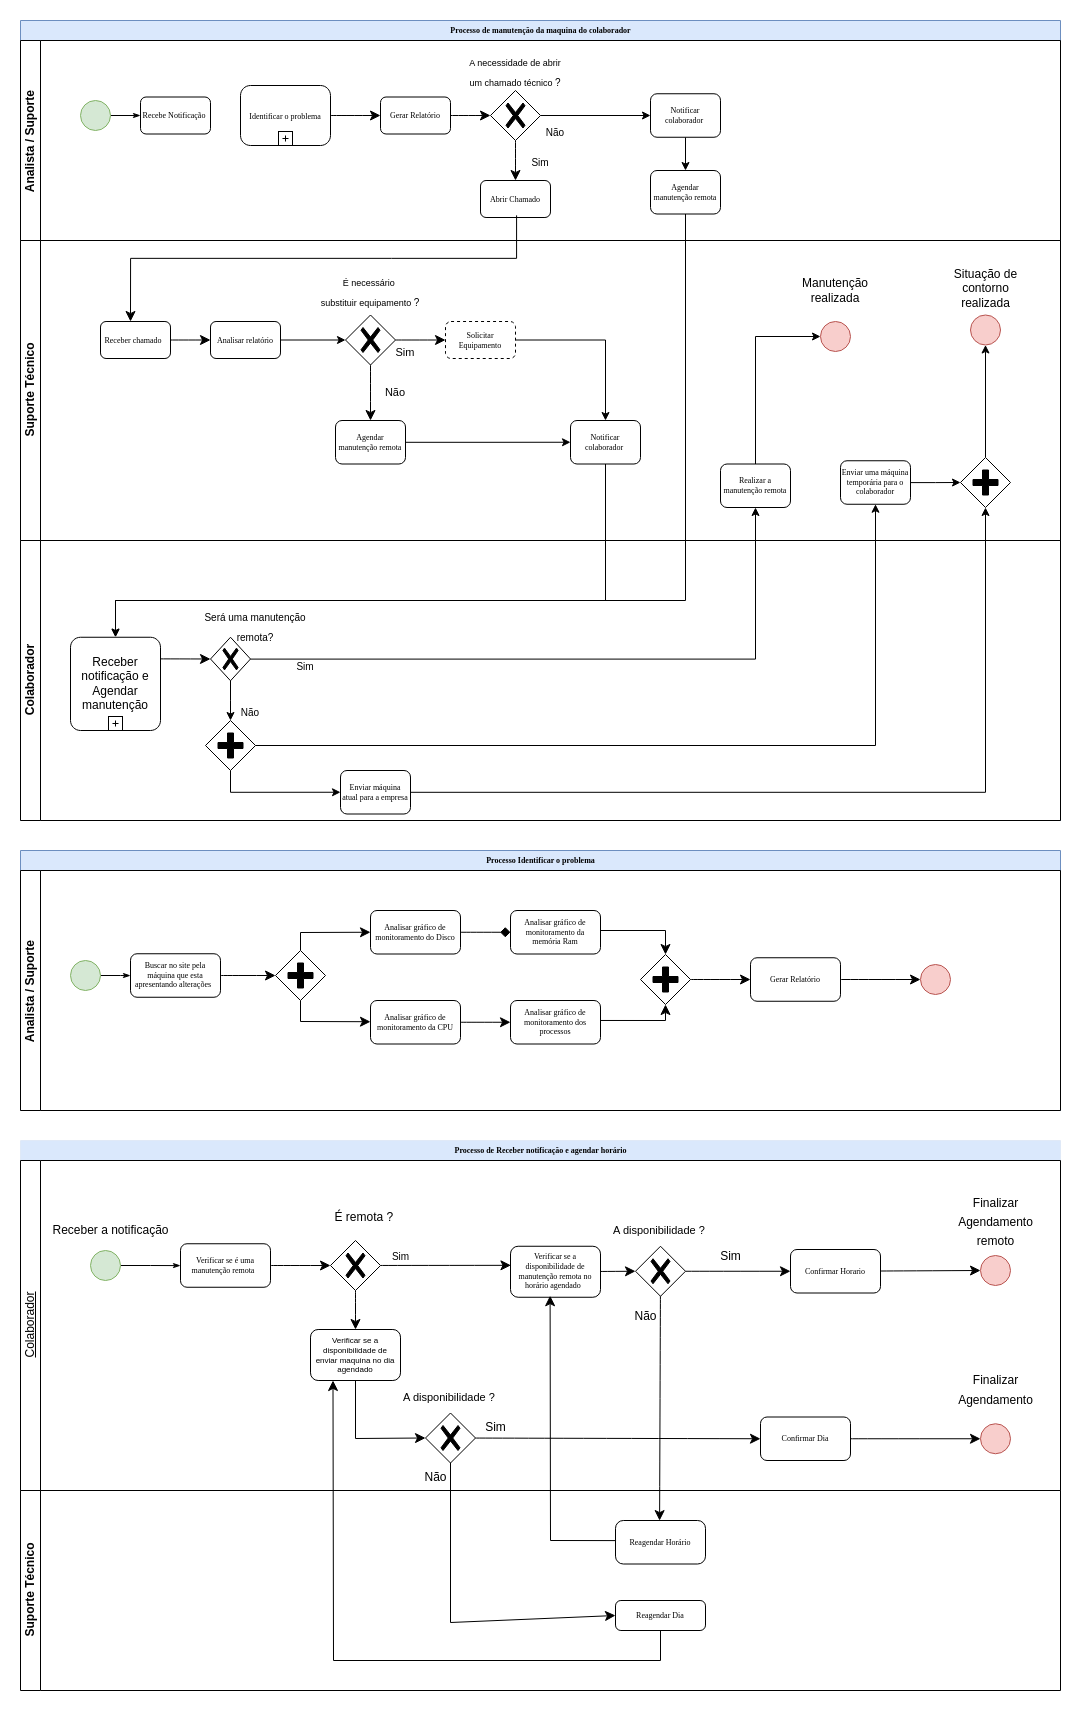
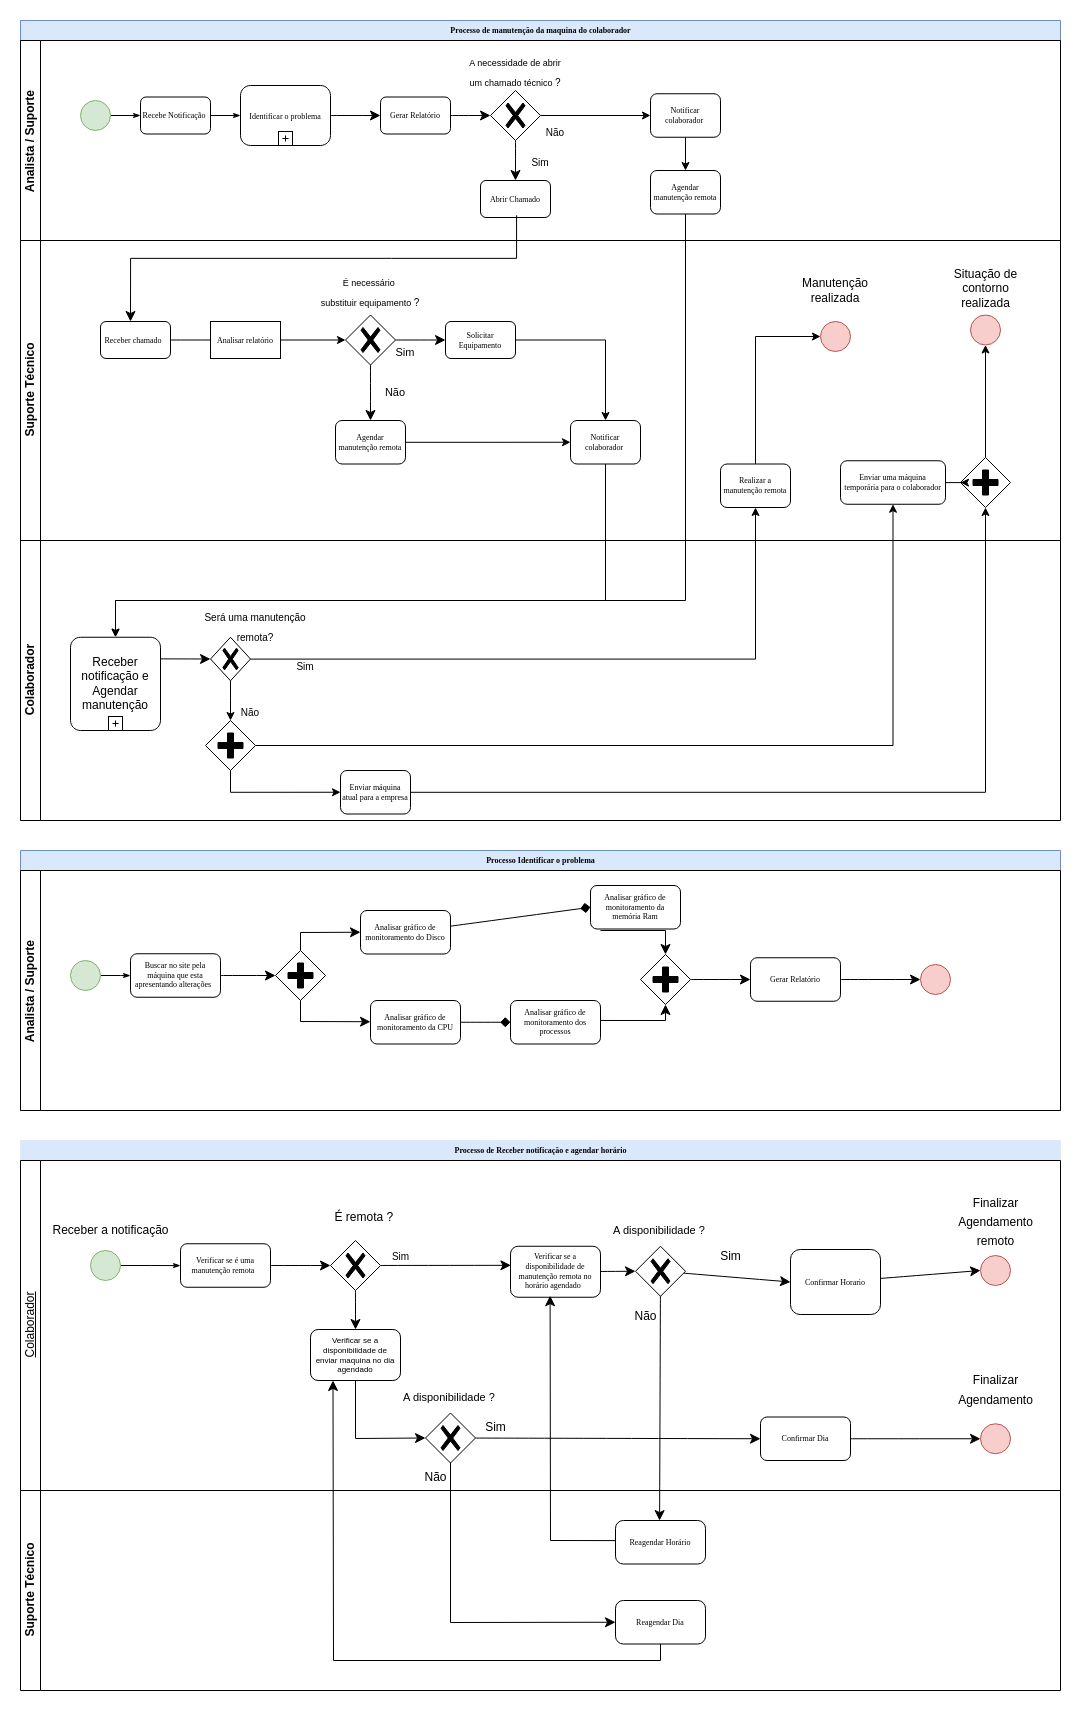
none -> (229, 116)
(201, 340) -> (204, 340)
(246, 340) -> (246, 340)
(481, 340) -> (481, 340)
(876, 483) -> (893, 483)
(416, 932) -> (406, 932)
(556, 932) -> (636, 907)
(501, 1022) -> (500, 1022)
(836, 1271) -> (836, 1282)
(661, 1616) -> (661, 1622)
